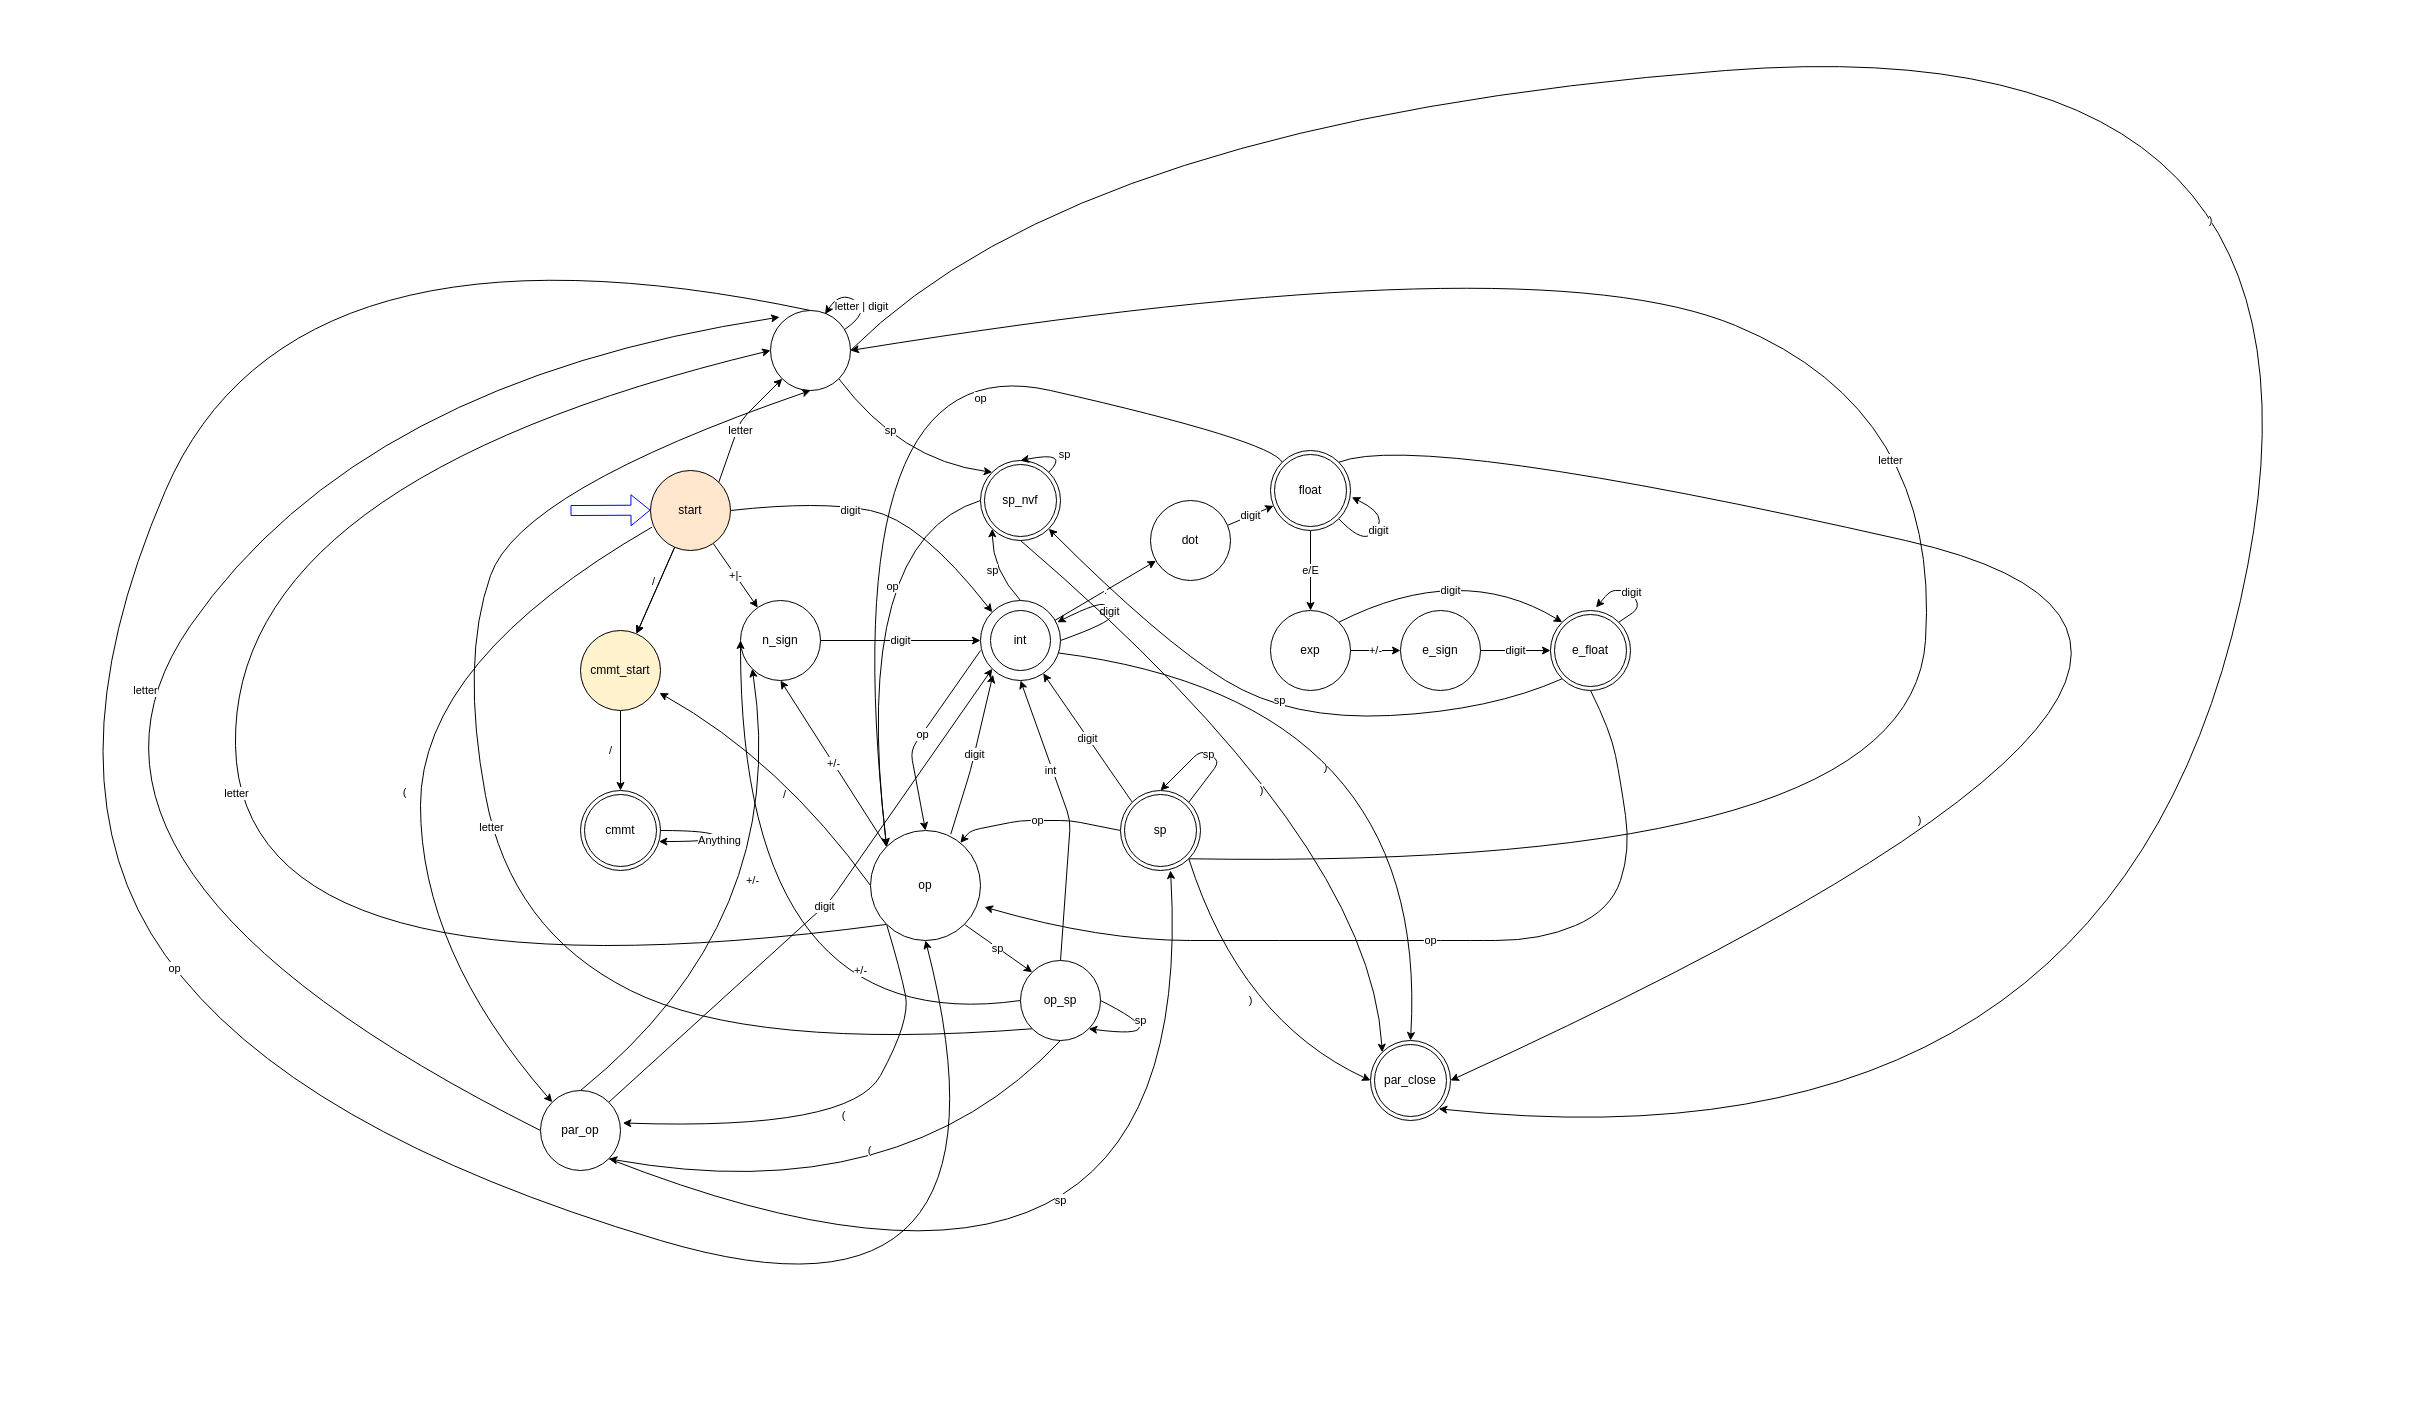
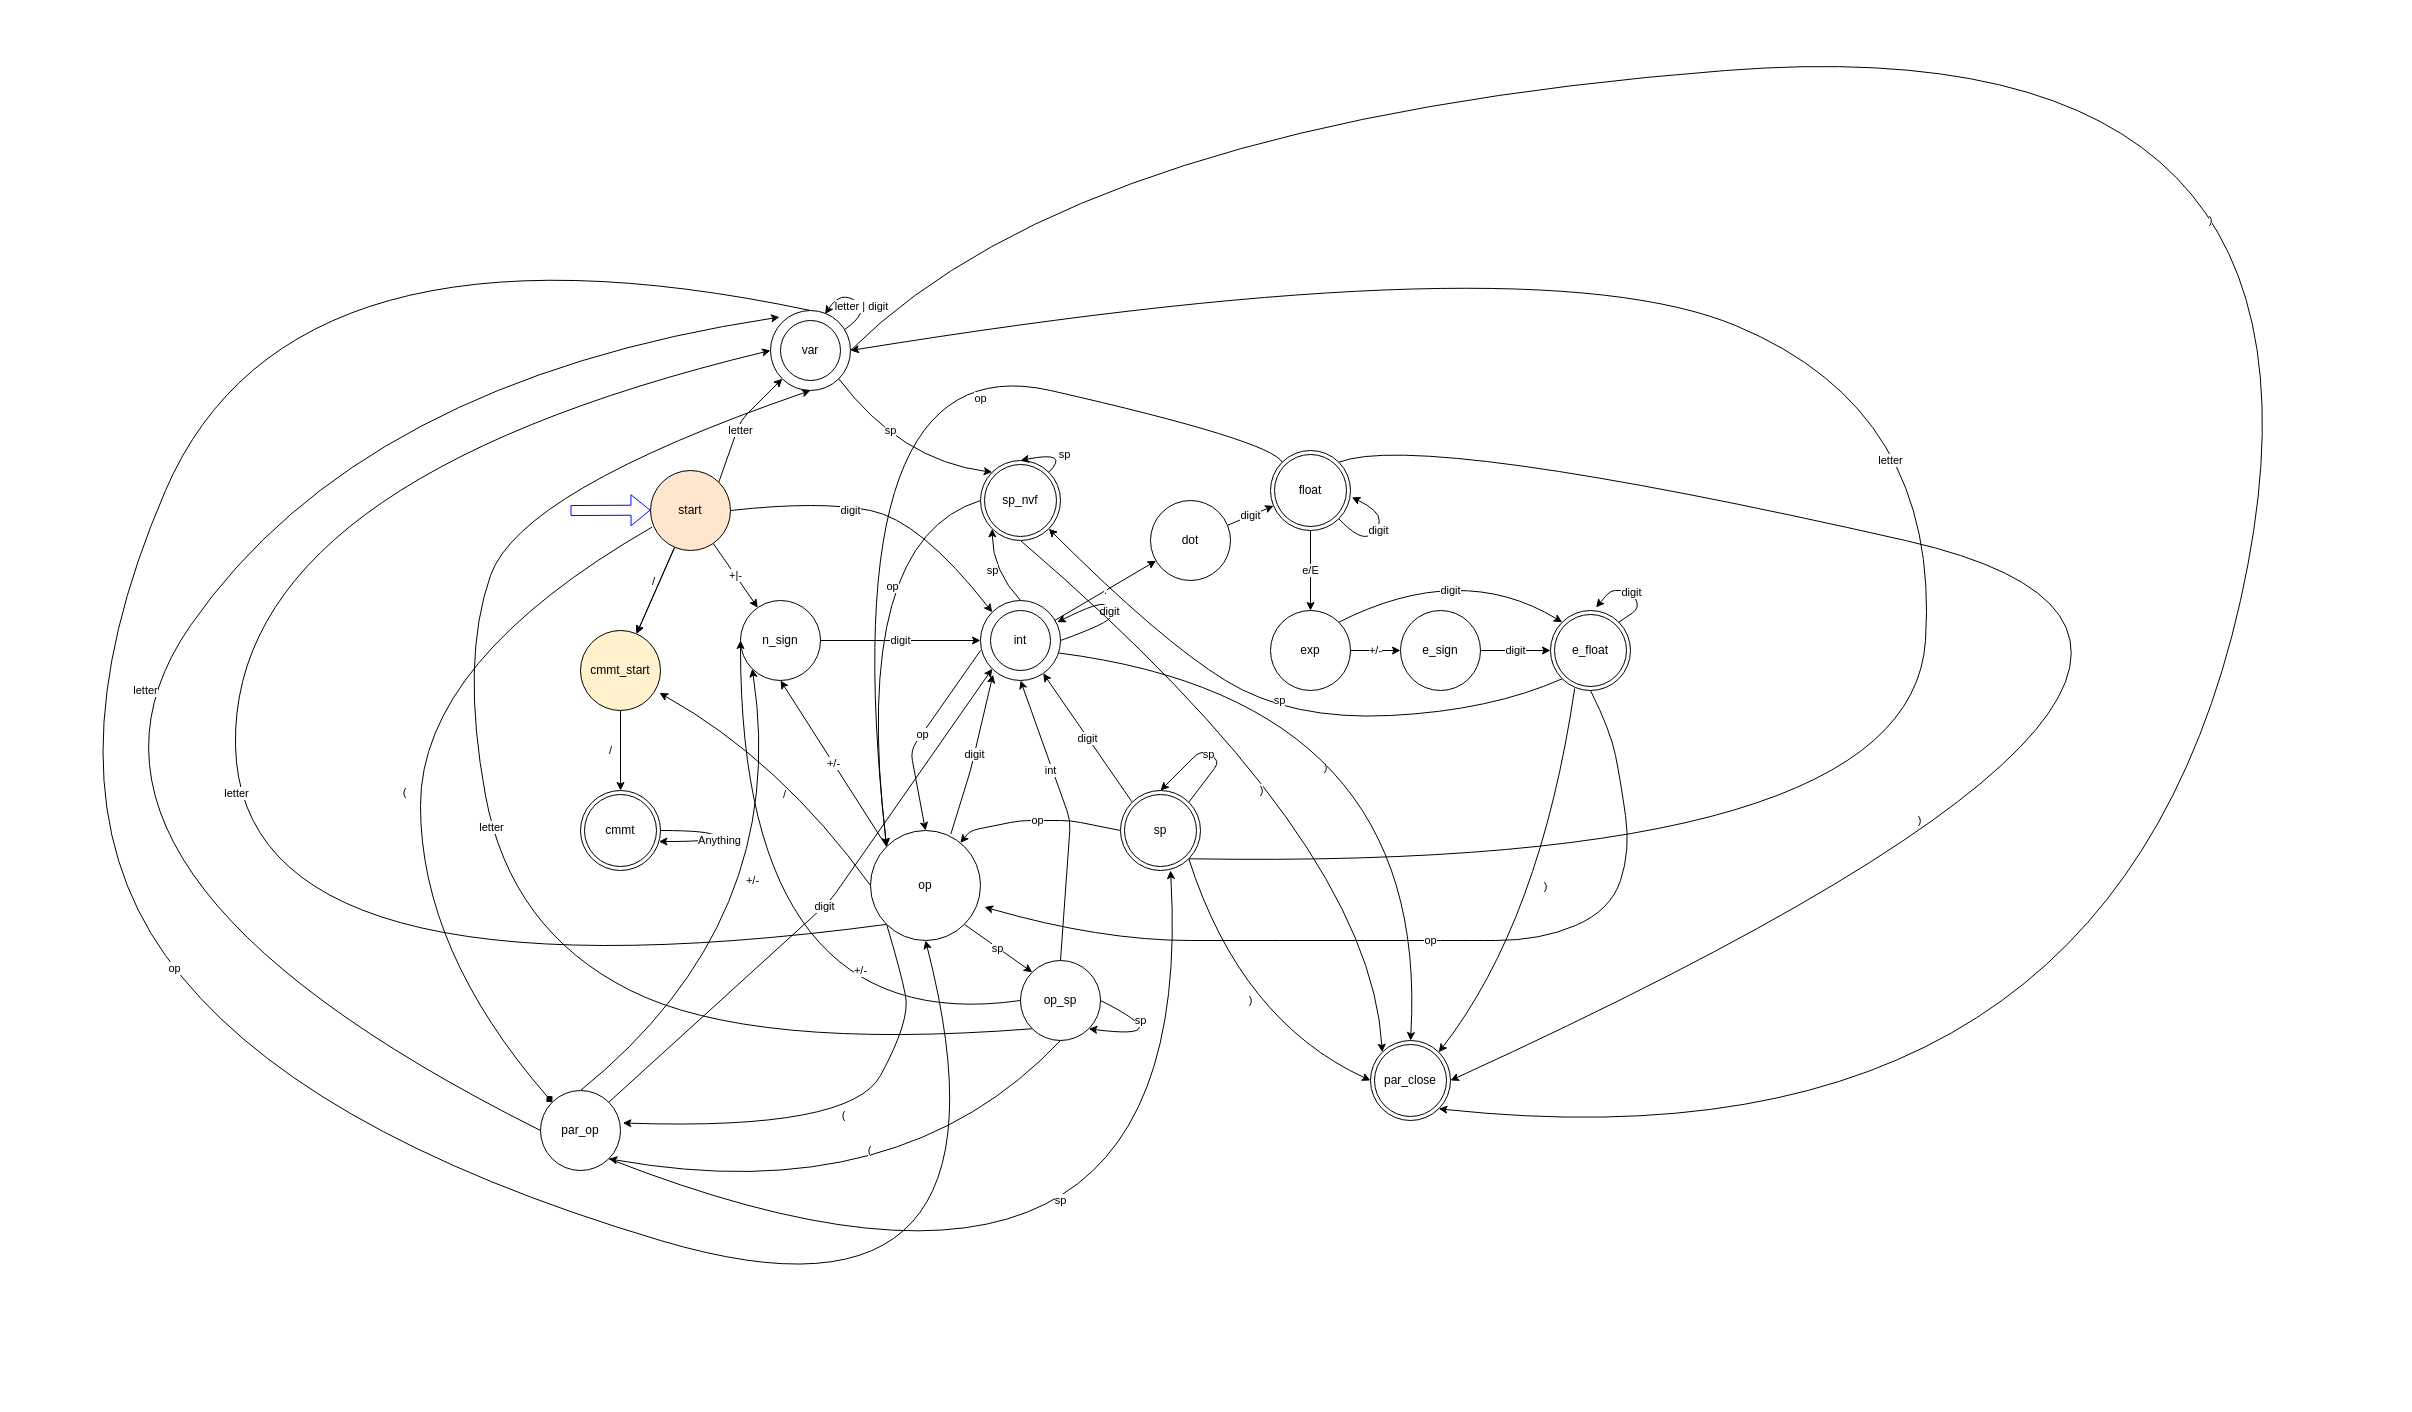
none -> (811, 351)
none -> (1531, 876)
(547, 1096) -> (547, 1096)
